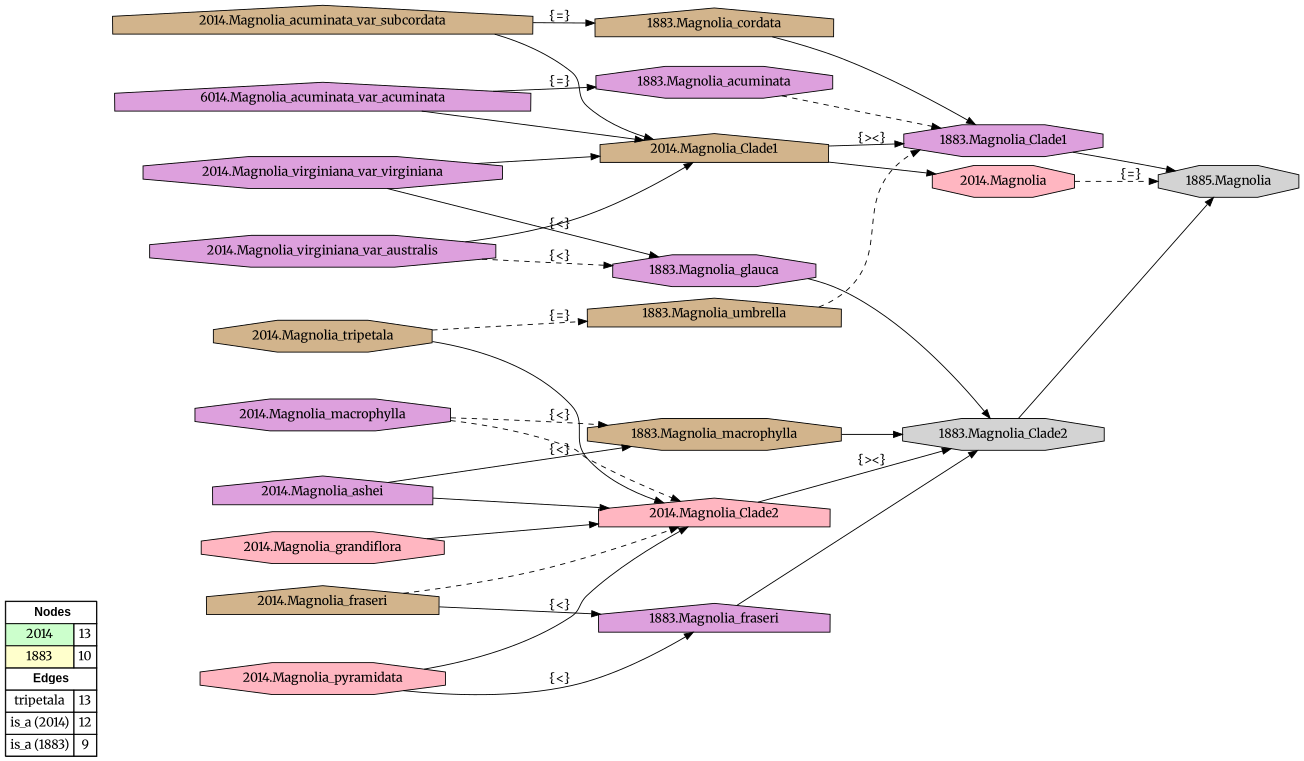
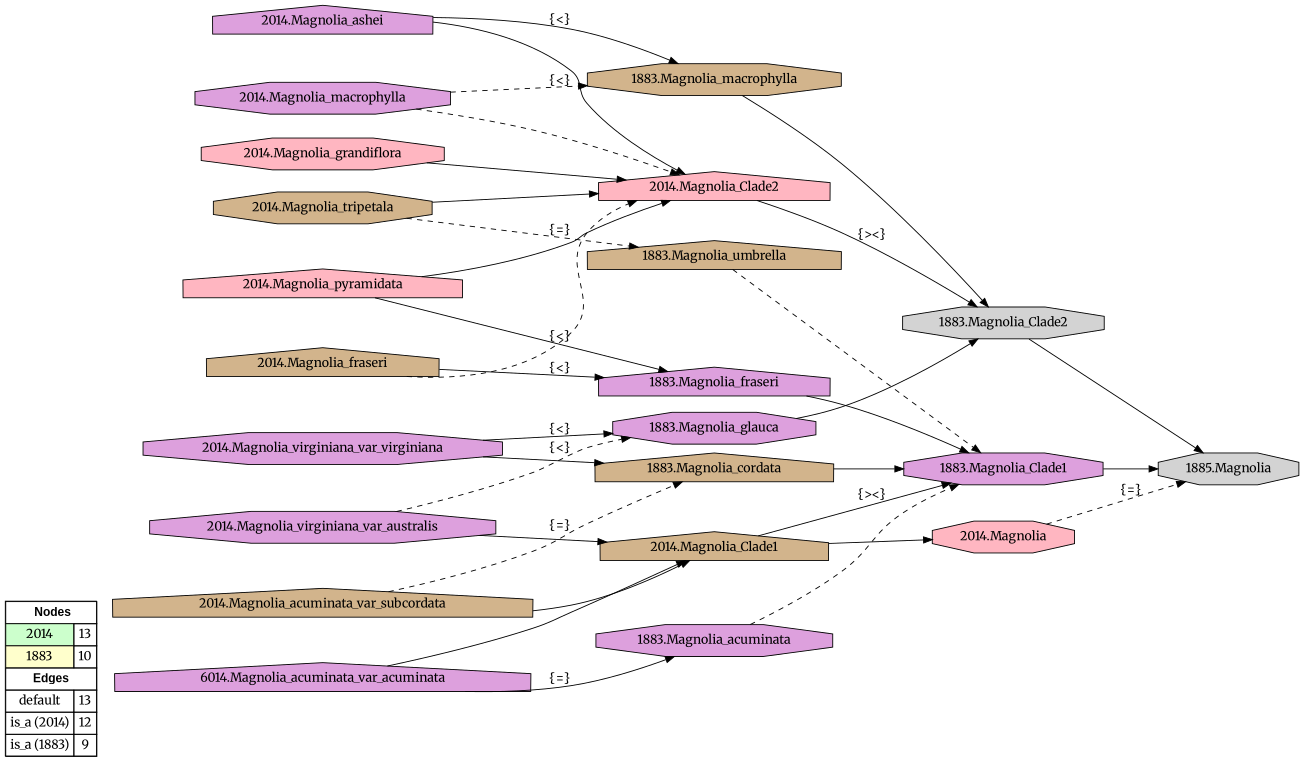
(559, 23) -> (536, 550)
(533, 160) -> (539, 460)
(853, 530) -> (885, 418)
(323, 679) -> (323, 285)
(40, 701) -> (40, 701)
